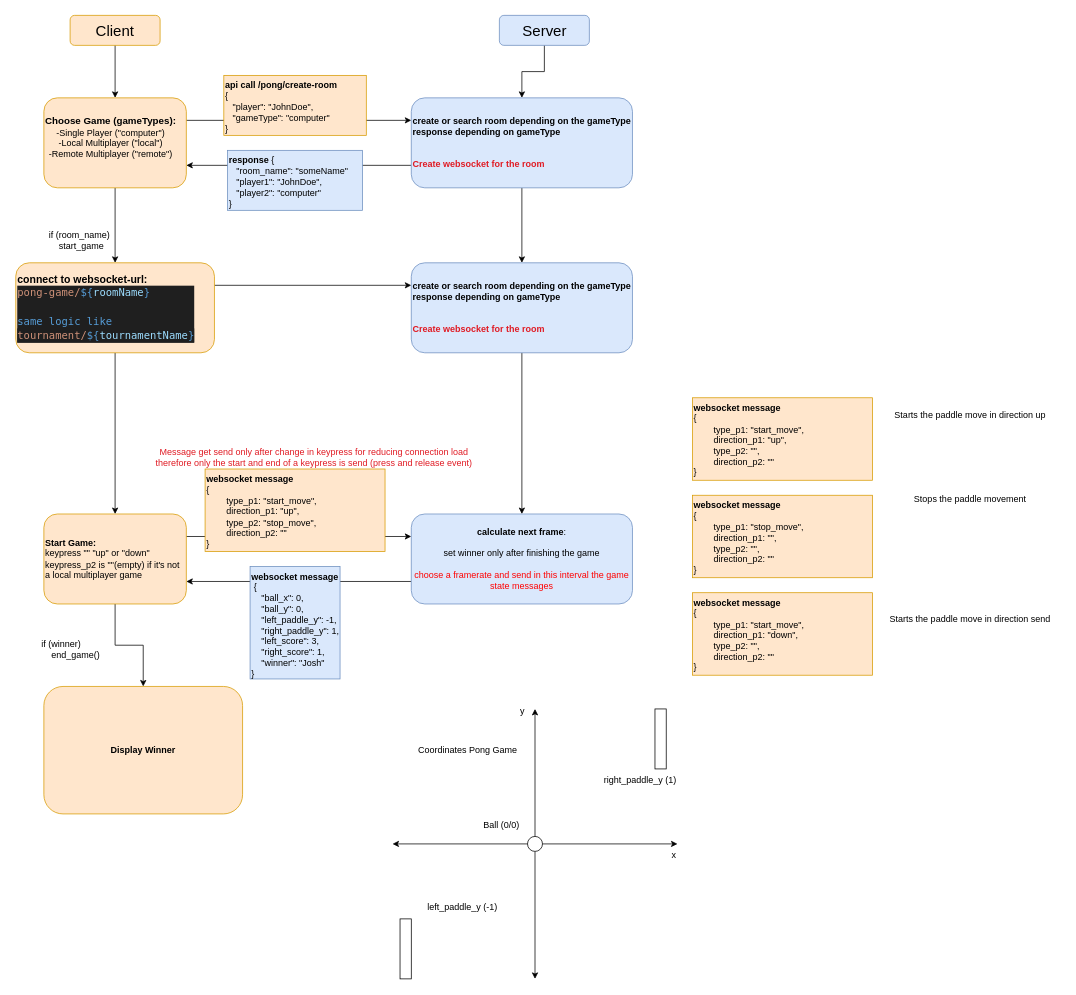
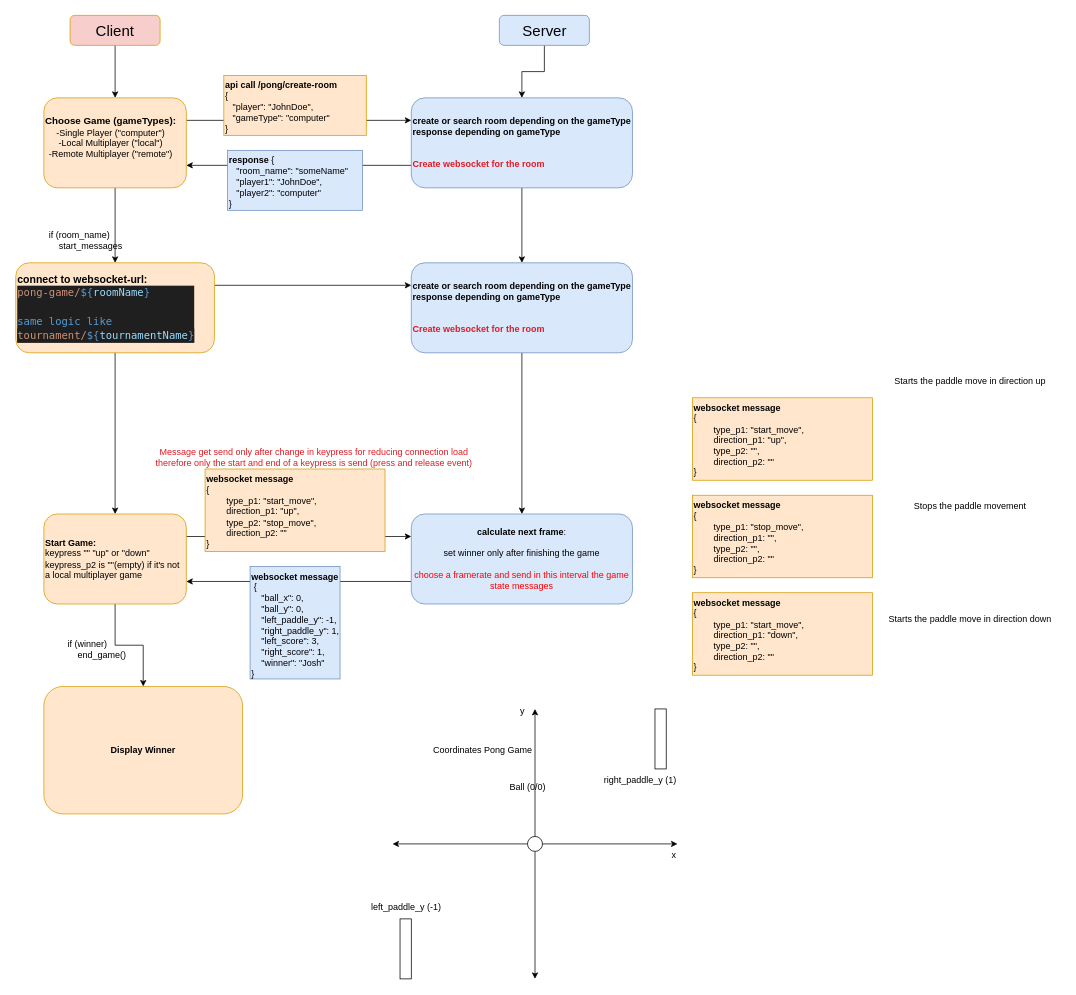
(115, 30) -> (115, 30)
(82, 241) -> (84, 241)
(970, 415) -> (970, 381)
(970, 499) -> (970, 507)
(971, 619) -> (971, 619)
(81, 653) -> (108, 653)
(468, 750) -> (483, 750)
(501, 825) -> (528, 788)
(462, 908) -> (406, 908)
